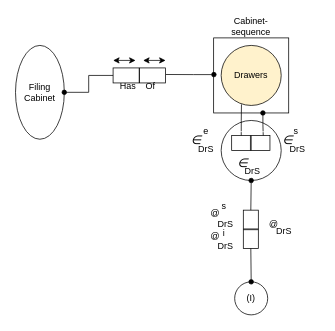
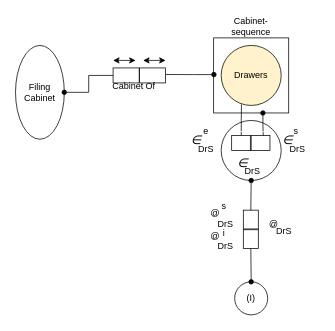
(128, 87) -> (128, 87)
